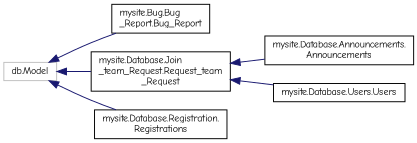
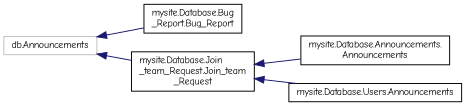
(161, 19) -> (193, 19)
(30, 71) -> (50, 46)
(161, 71) -> (193, 71)
(339, 93) -> (375, 93)
(161, 124) -> none
